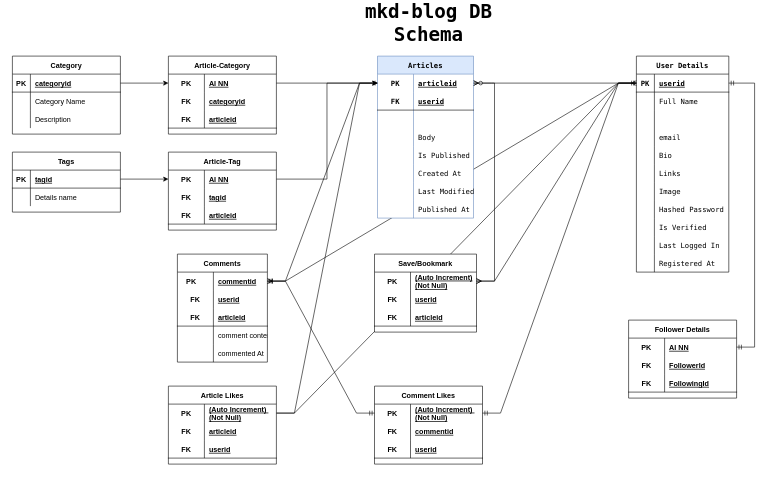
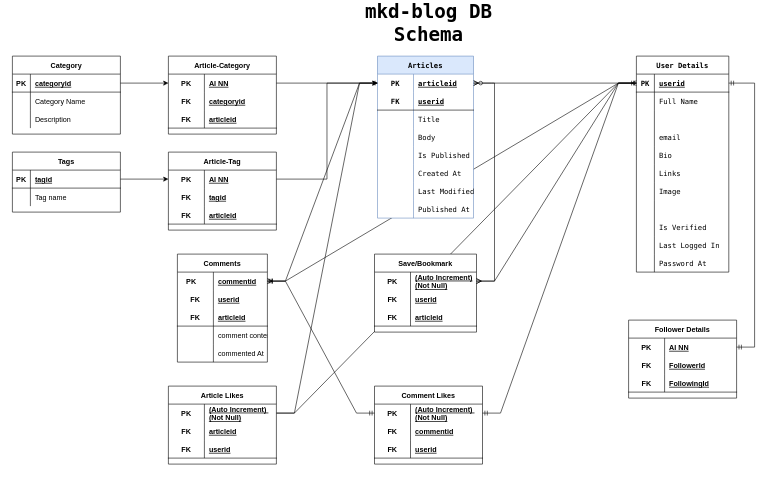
none -> (443, 119)
(56, 197) -> (50, 197)
(692, 209) -> none
(683, 263) -> (680, 263)
